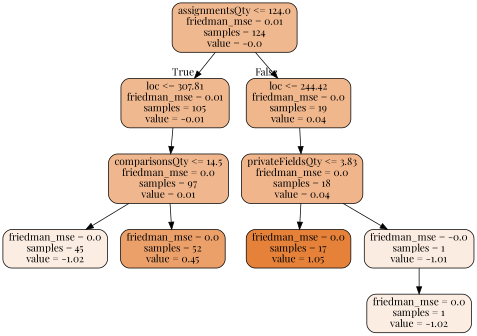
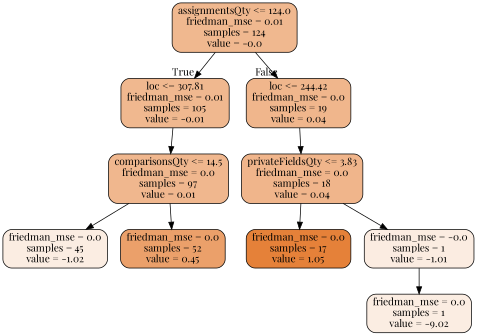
(419, 313) -> (419, 313)
